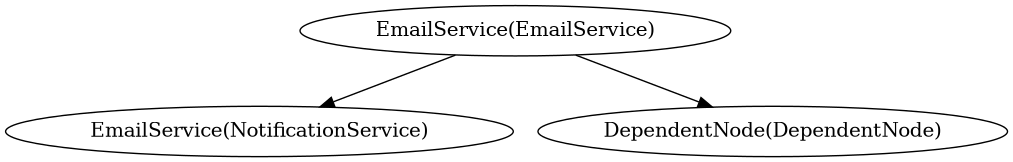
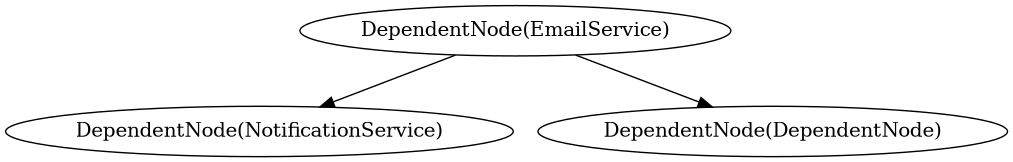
(515, 31) -> (515, 31)
(259, 131) -> (259, 131)
